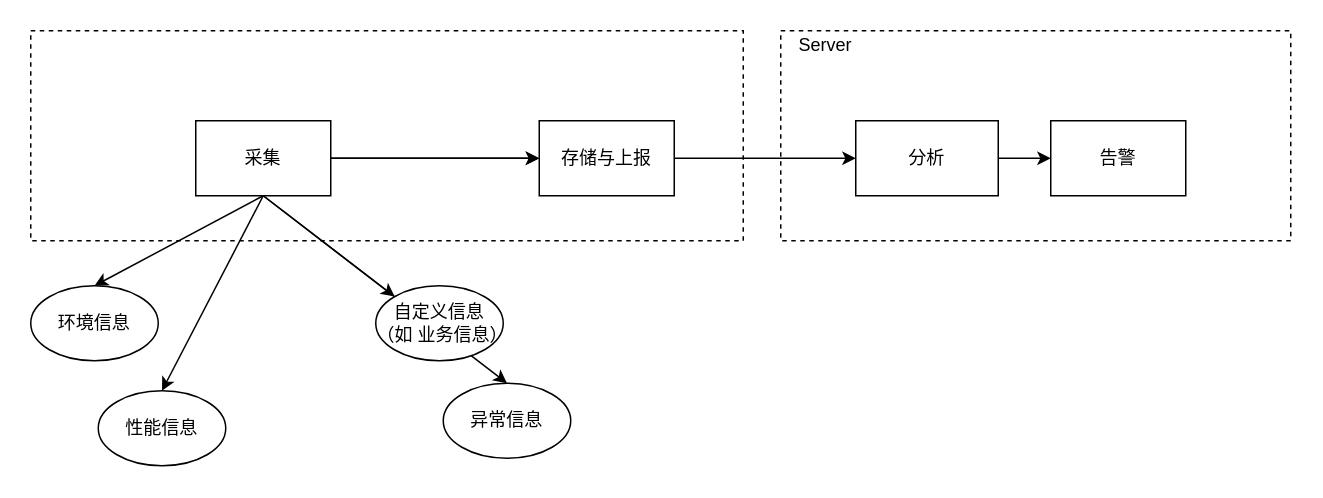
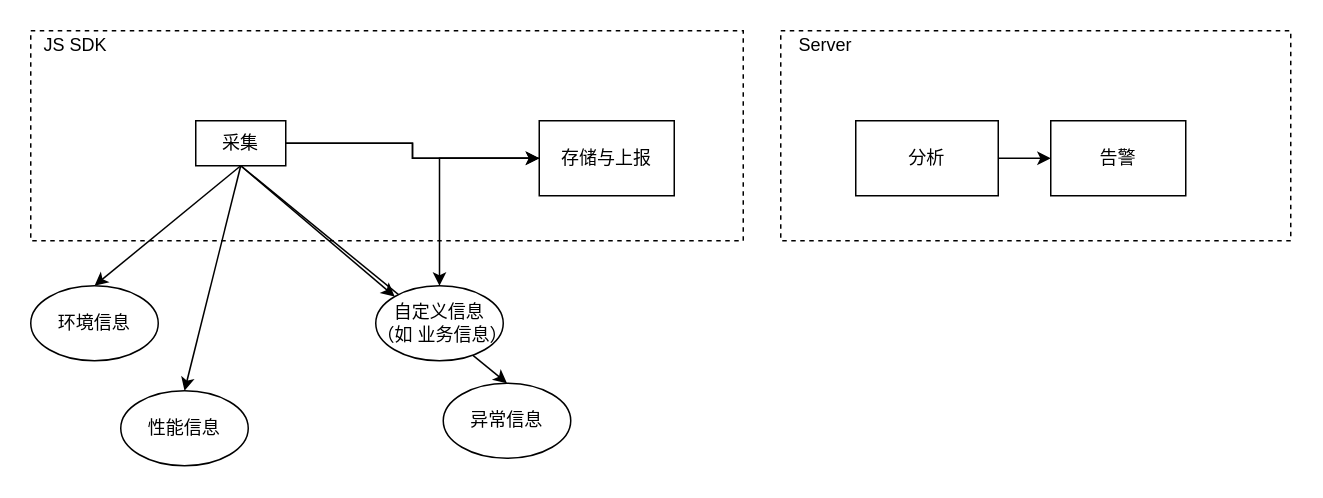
none -> (76, 46)
(263, 158) -> (241, 143)
(760, 158) -> (440, 219)
(162, 428) -> (185, 428)
